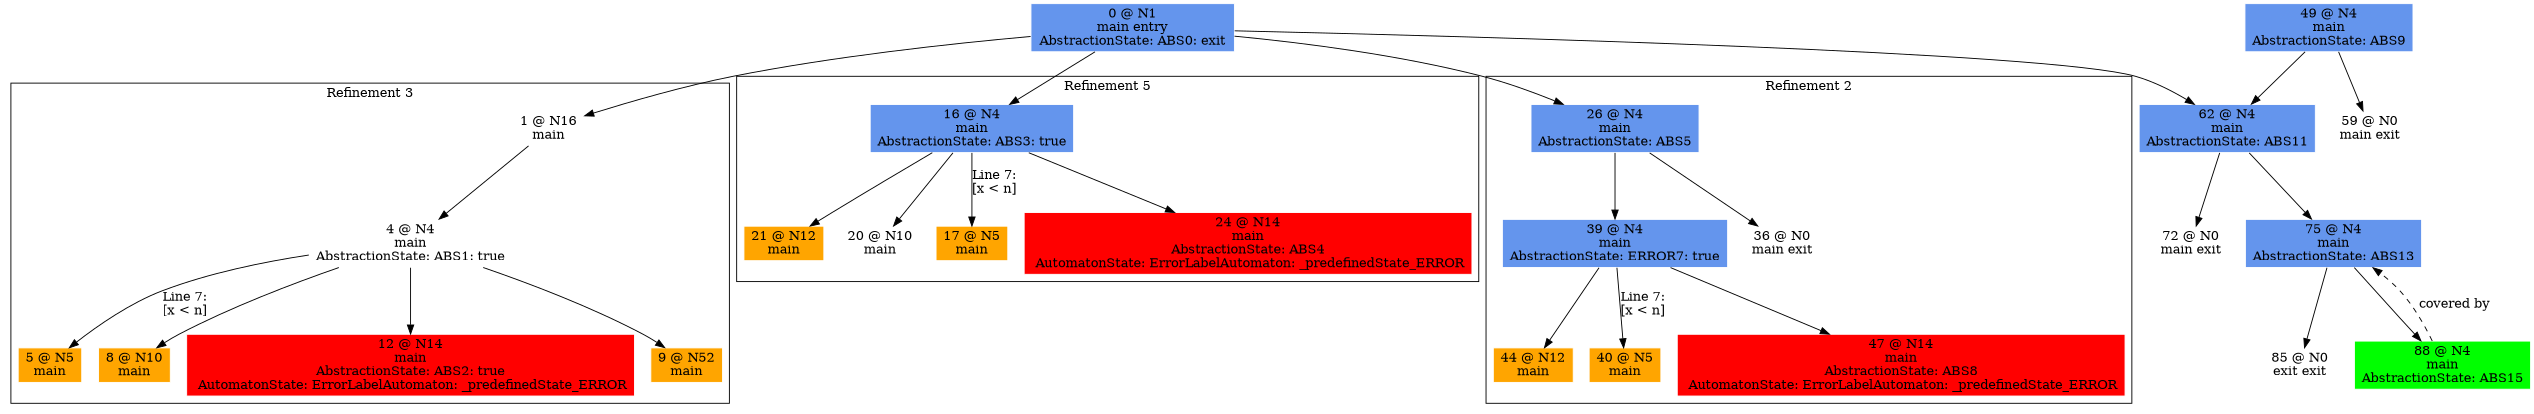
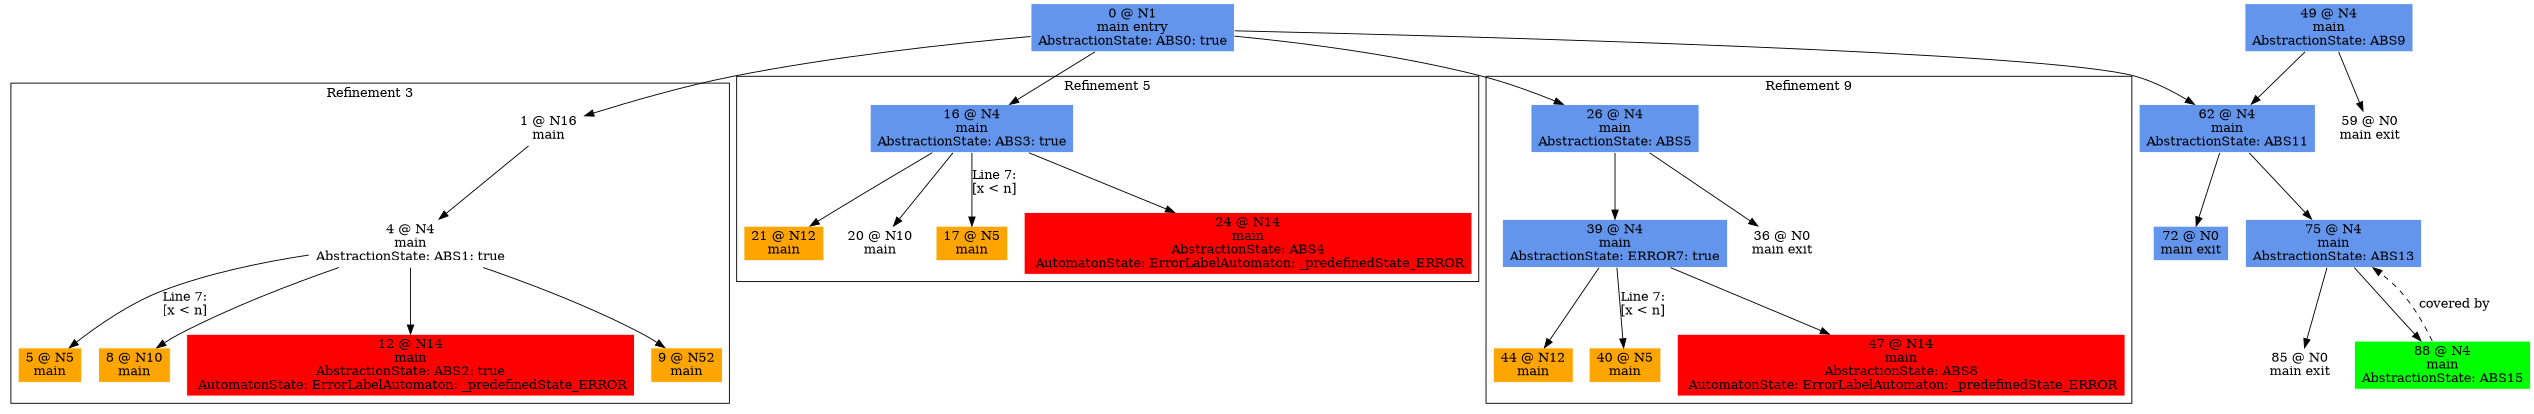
(1133, 28) -> (1133, 28)
(1809, 87) -> (1809, 87)
(2191, 243) -> (2191, 243)
(2300, 365) -> (2300, 365)
